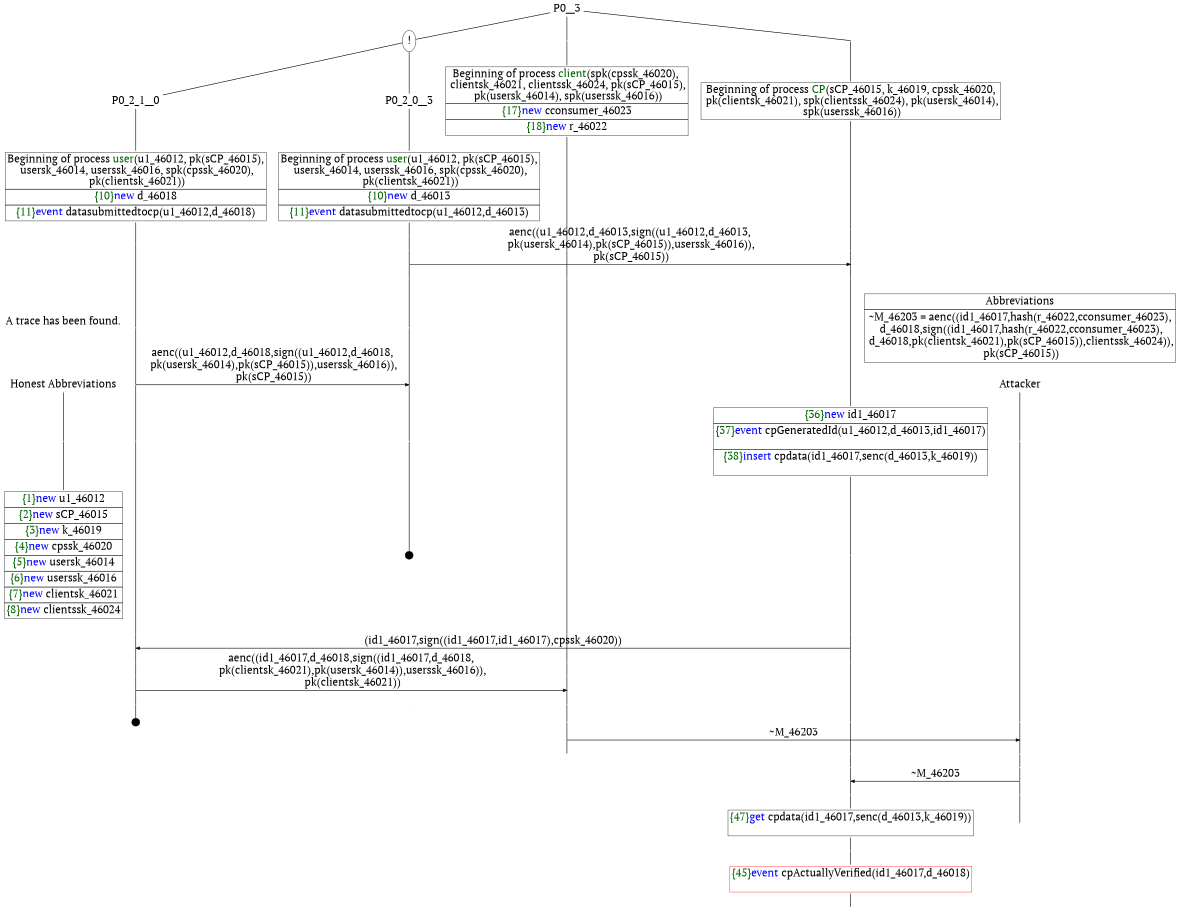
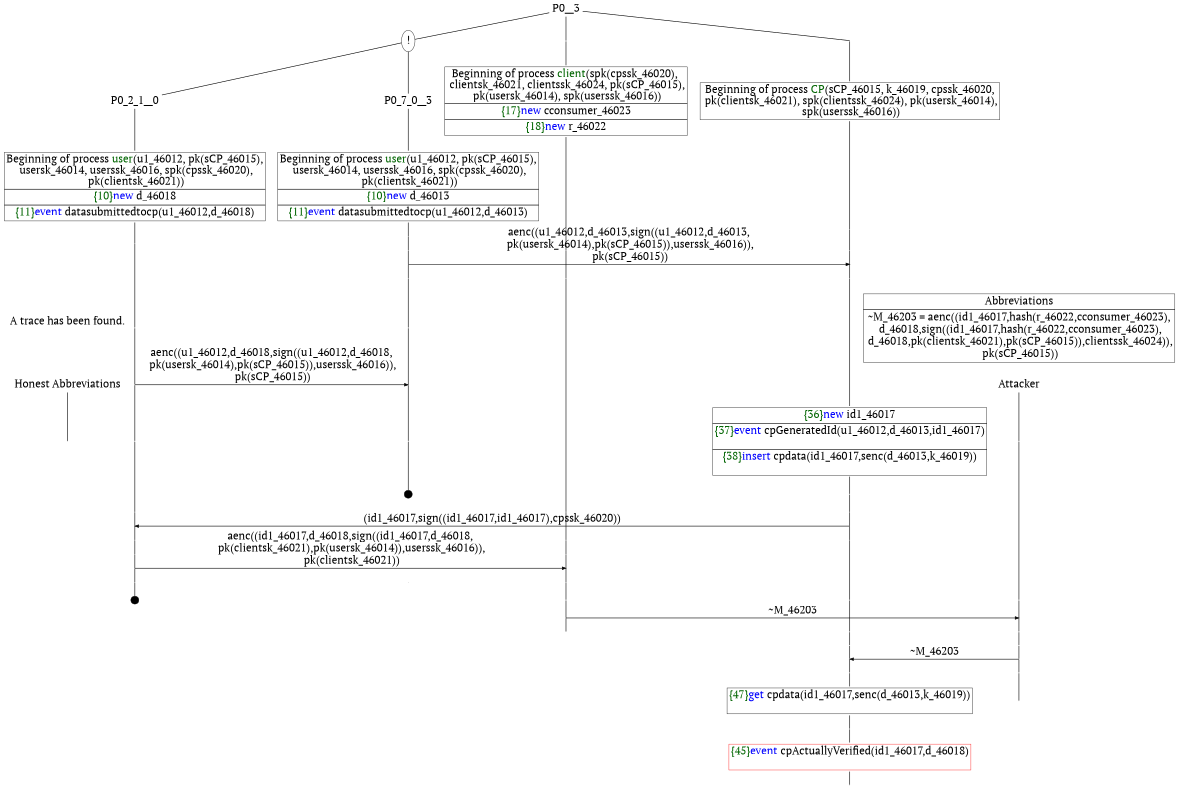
(409, 101) -> (408, 101)
(63, 555) -> none
